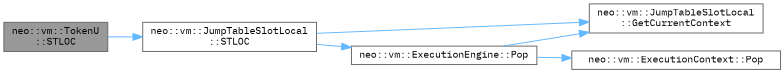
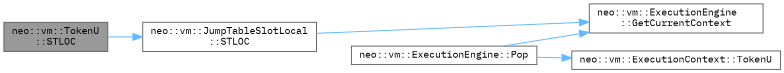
(676, 18) -> (676, 18)
(329, 45) -> none
(676, 60) -> (676, 60)
